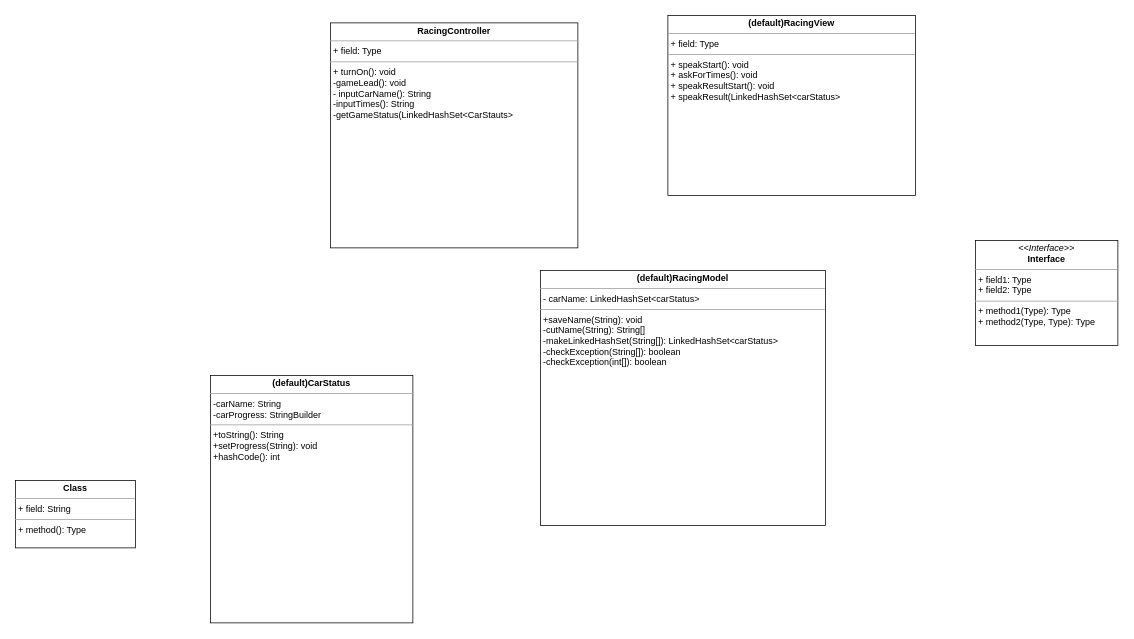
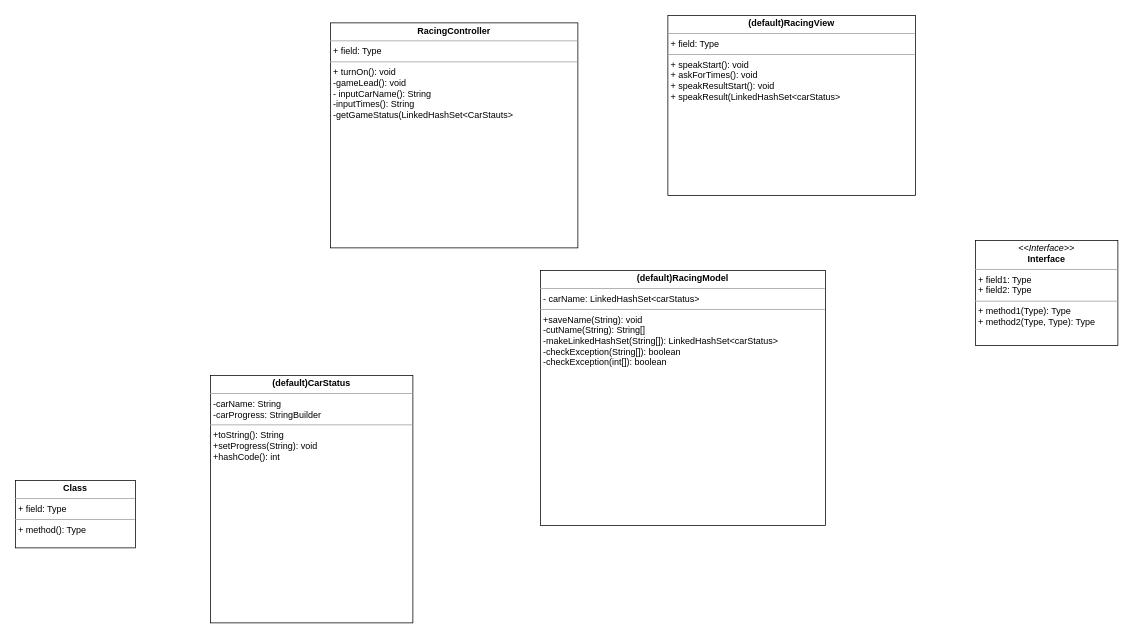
(52, 497) -> (52, 497)
